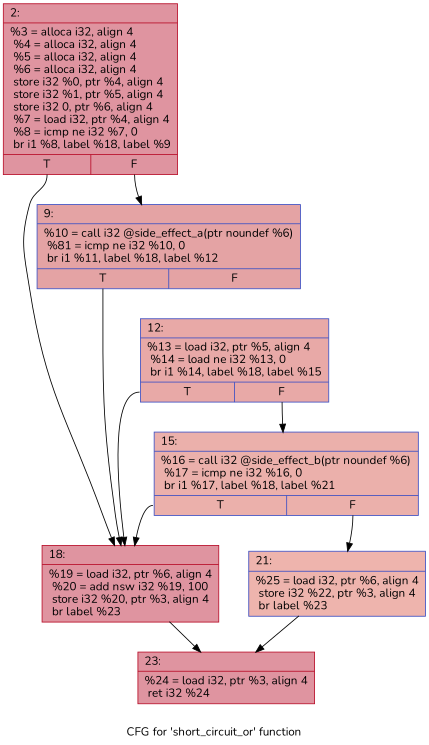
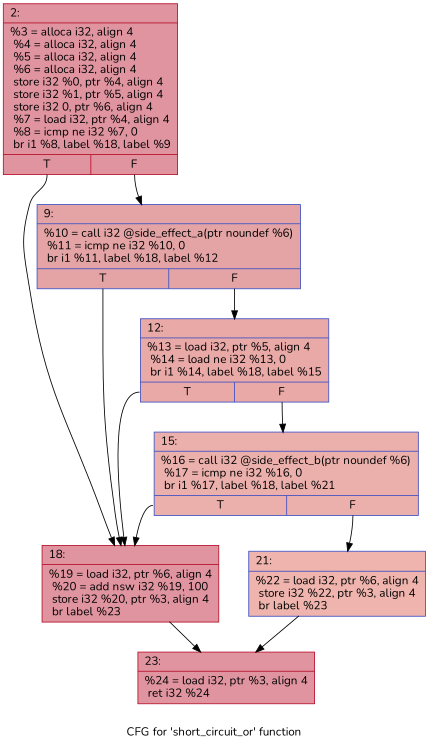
(115, 246) -> (115, 246)
none -> (235, 300)
(337, 581) -> (337, 581)
